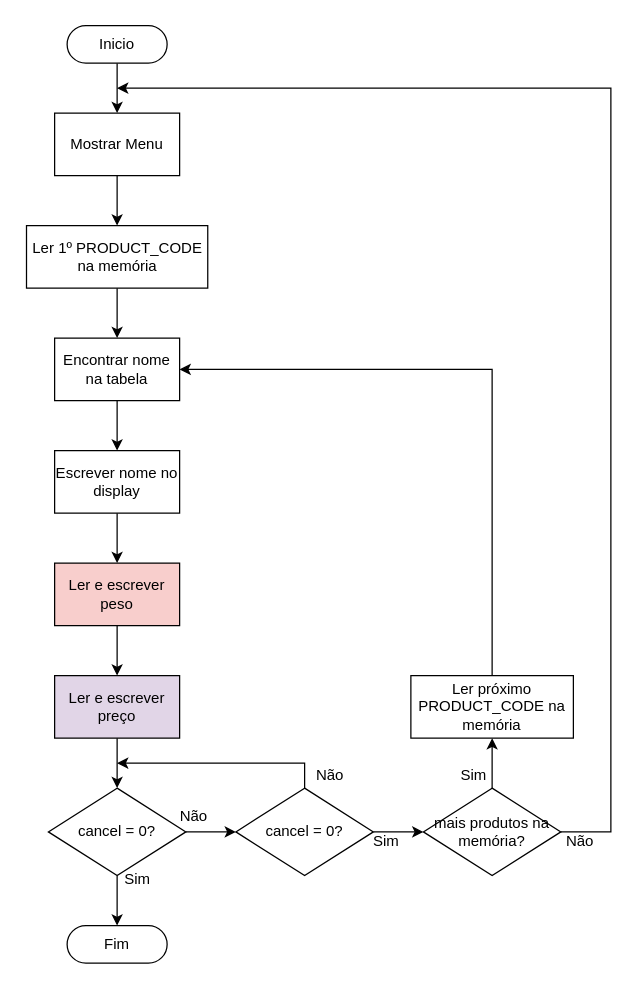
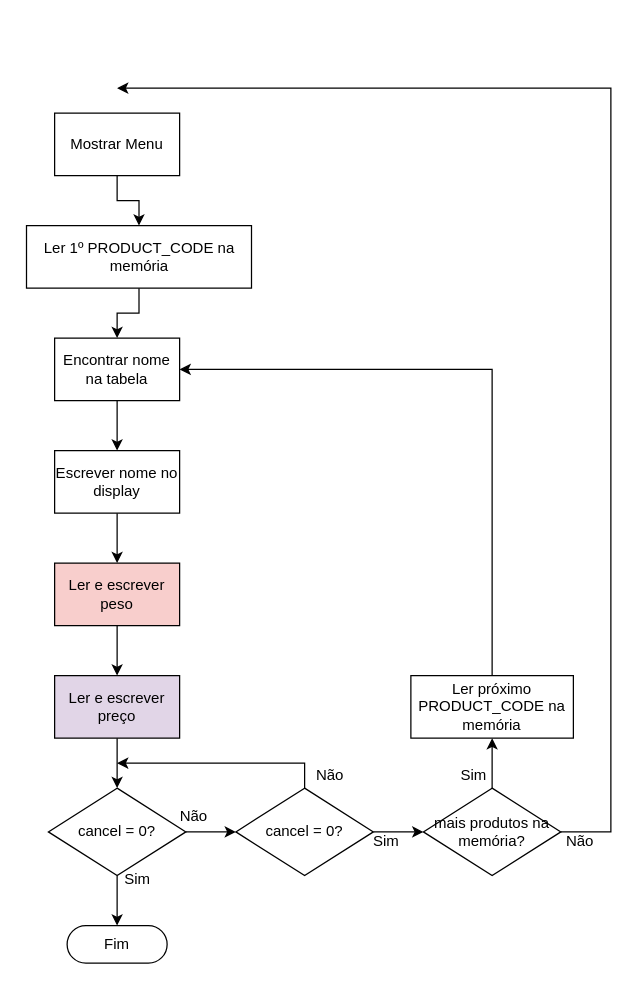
(117, 44) -> none
(117, 84) -> none
(117, 257) -> (139, 257)
